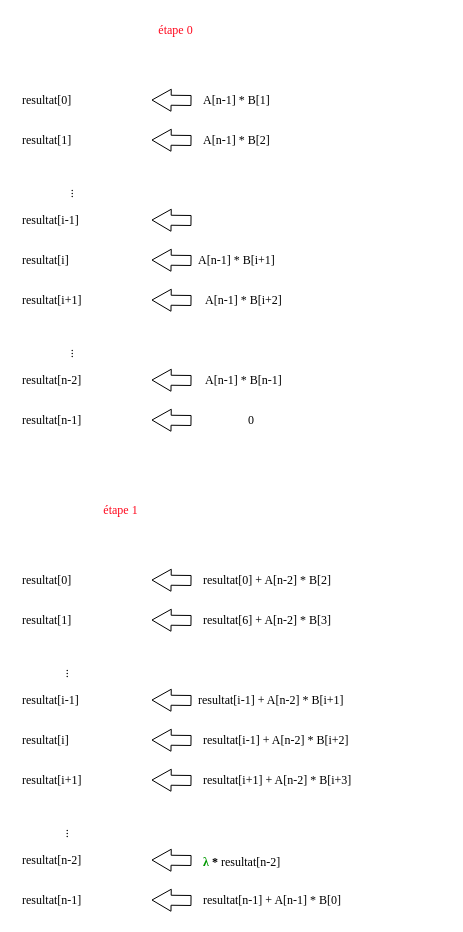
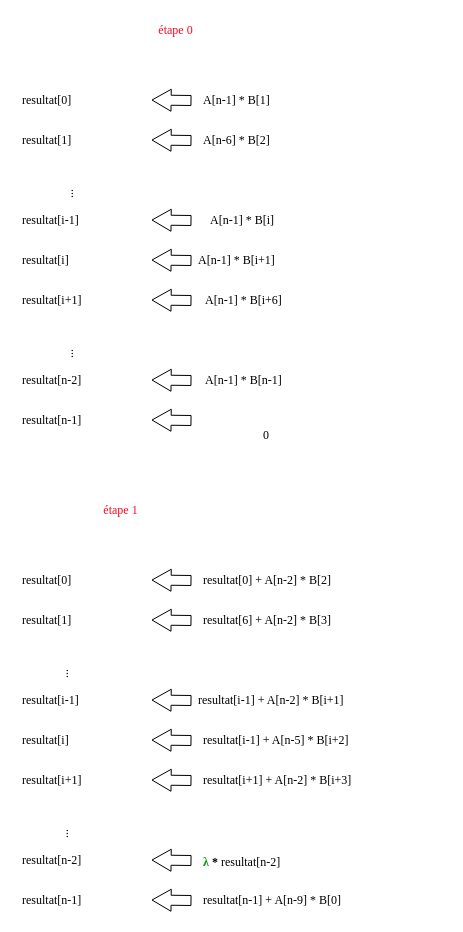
(244, 141) -> (244, 141)
none -> (264, 221)
(251, 301) -> (251, 301)
(257, 421) -> (272, 436)
(297, 741) -> (297, 741)
(293, 901) -> (293, 901)
